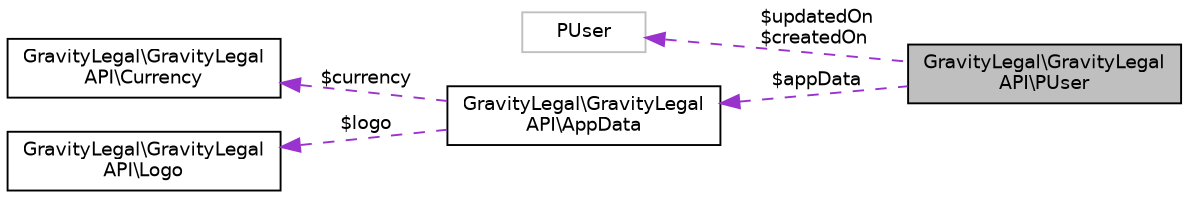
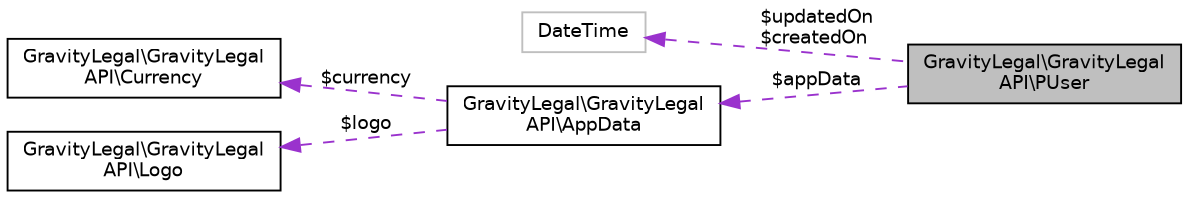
(584, 32) -> (584, 32)
